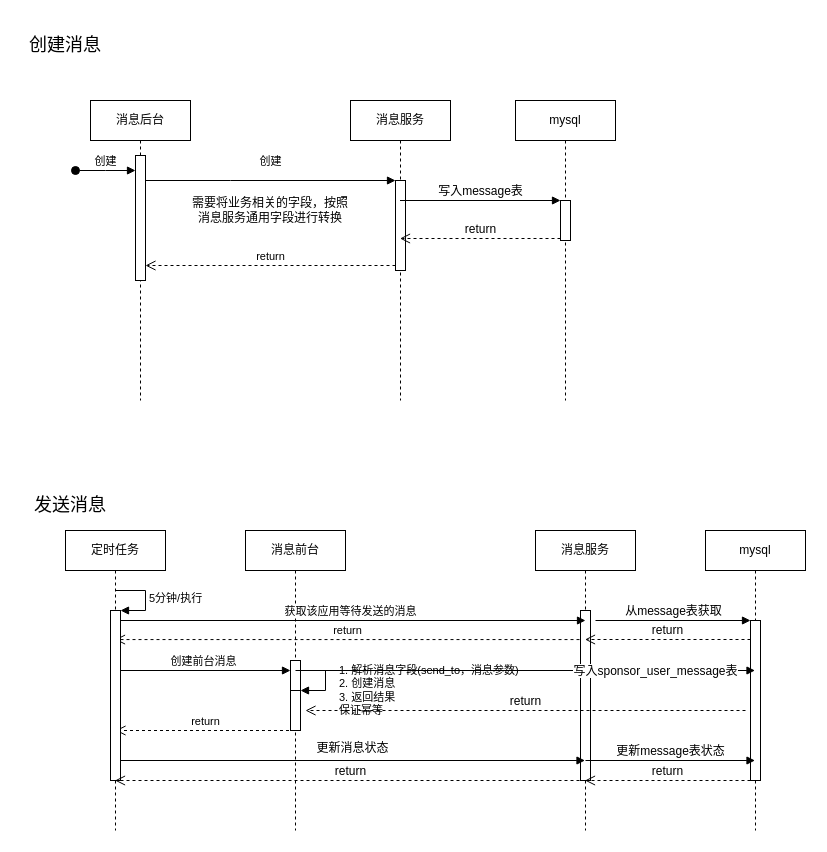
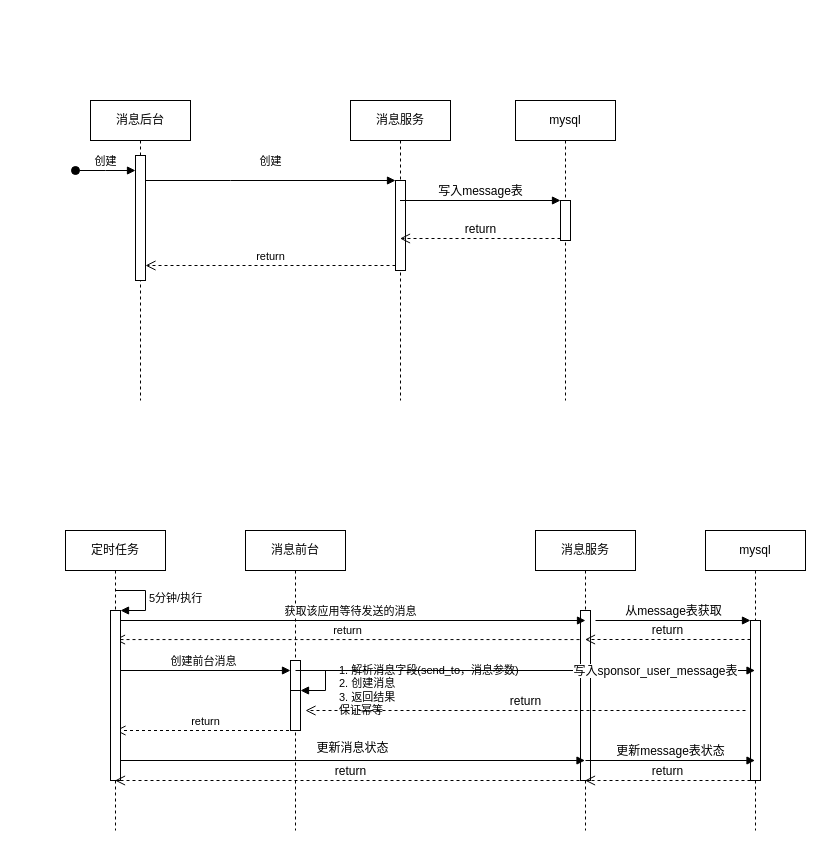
(66, 46) -> none
(271, 211) -> none
(71, 506) -> none
